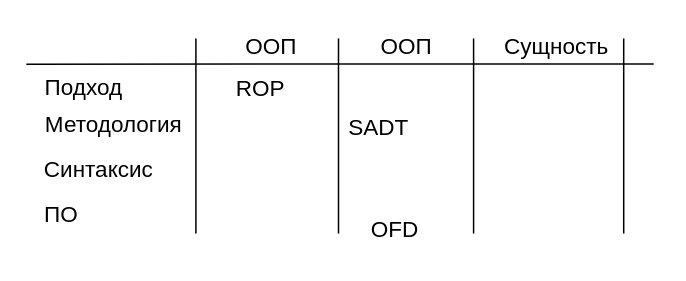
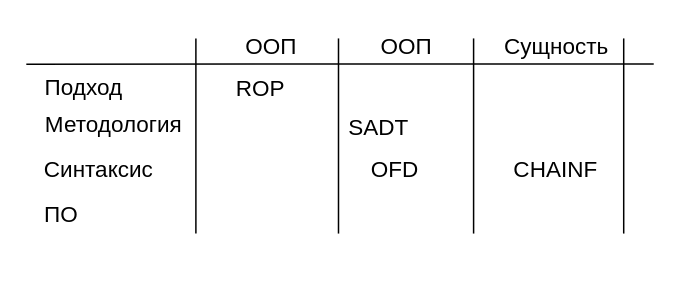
none -> (563, 169)
(406, 229) -> (406, 169)
